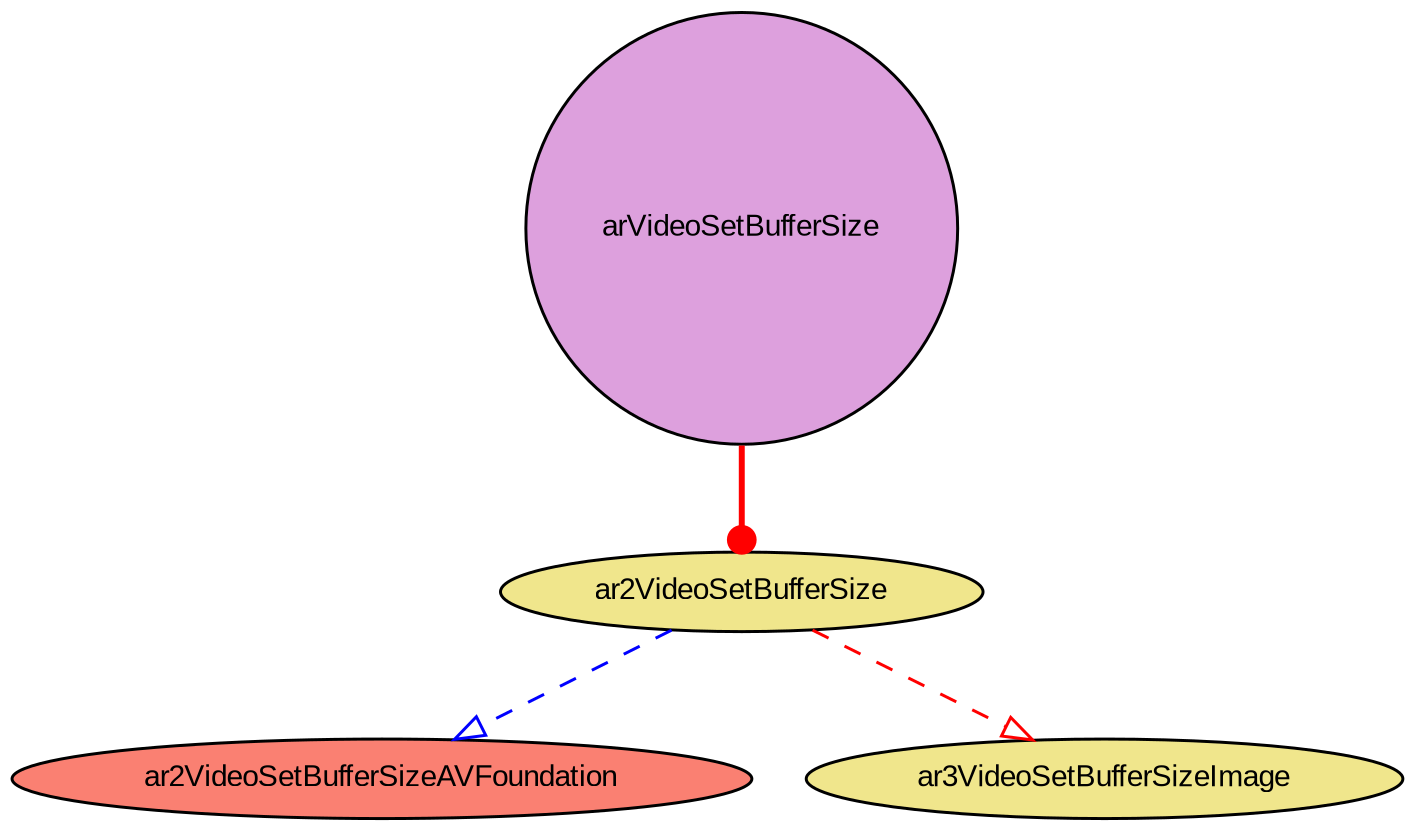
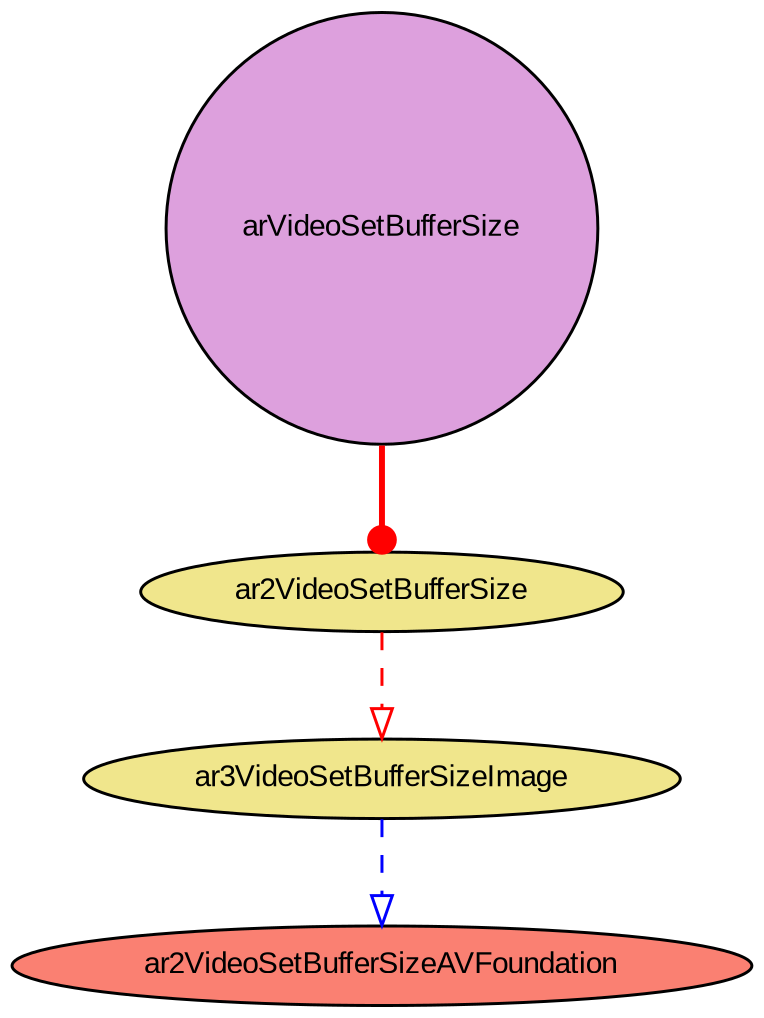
(577, 678) -> (382, 857)
